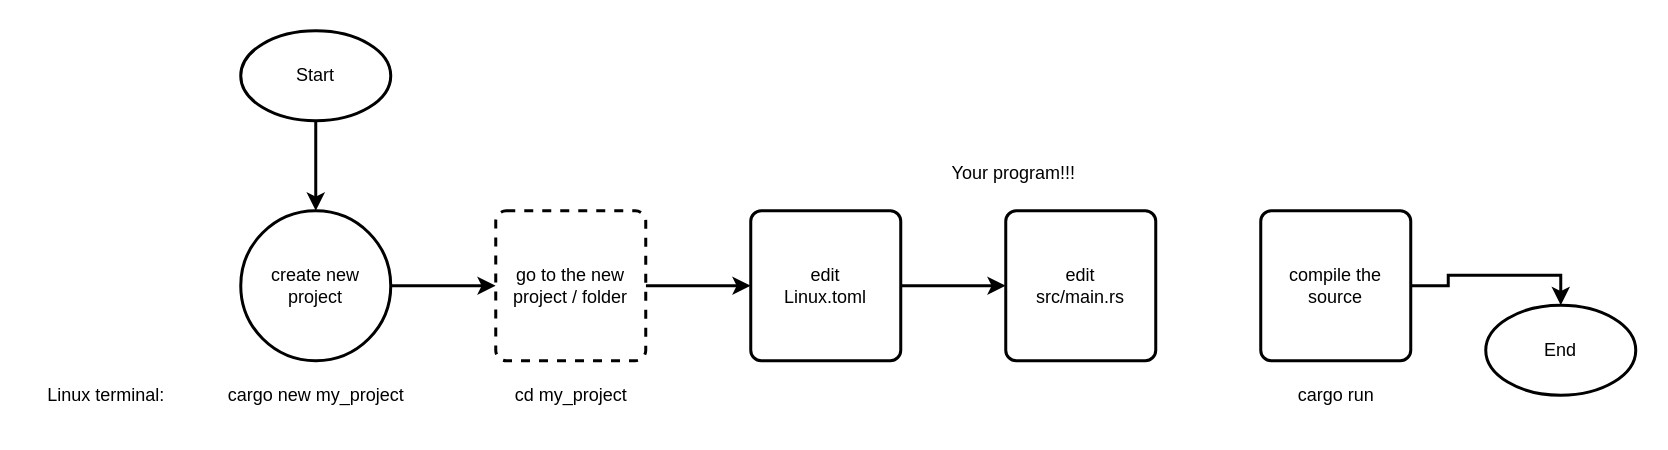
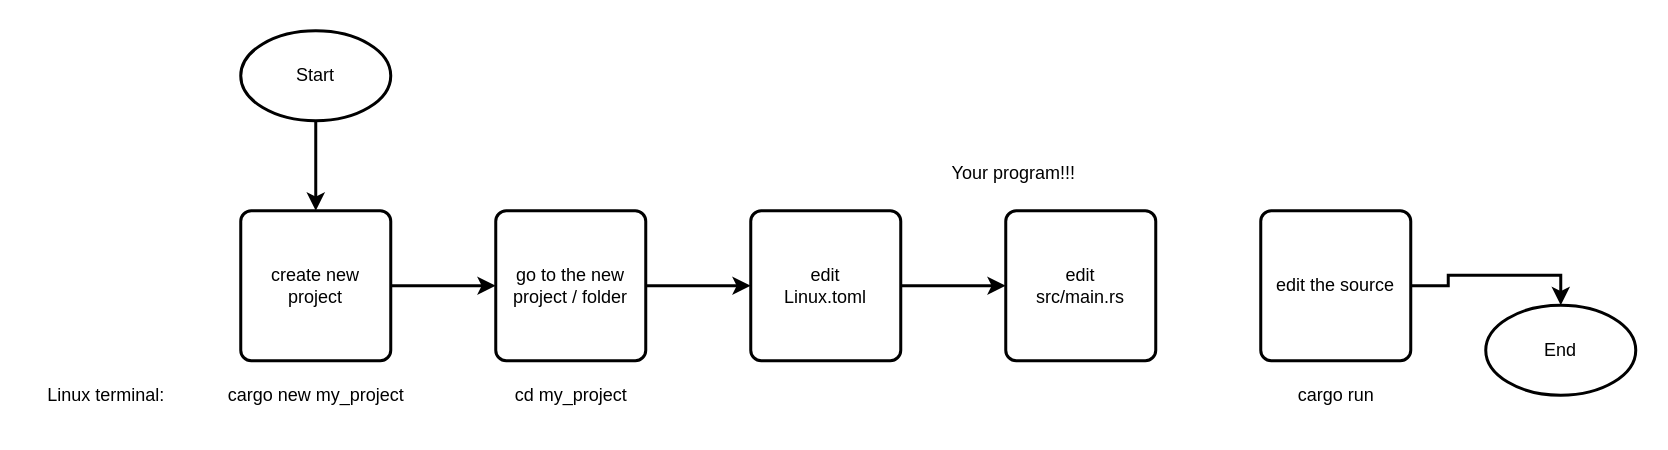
(316, 286) -> (316, 286)
(571, 286) -> (571, 286)
(1336, 286) -> (1336, 286)
